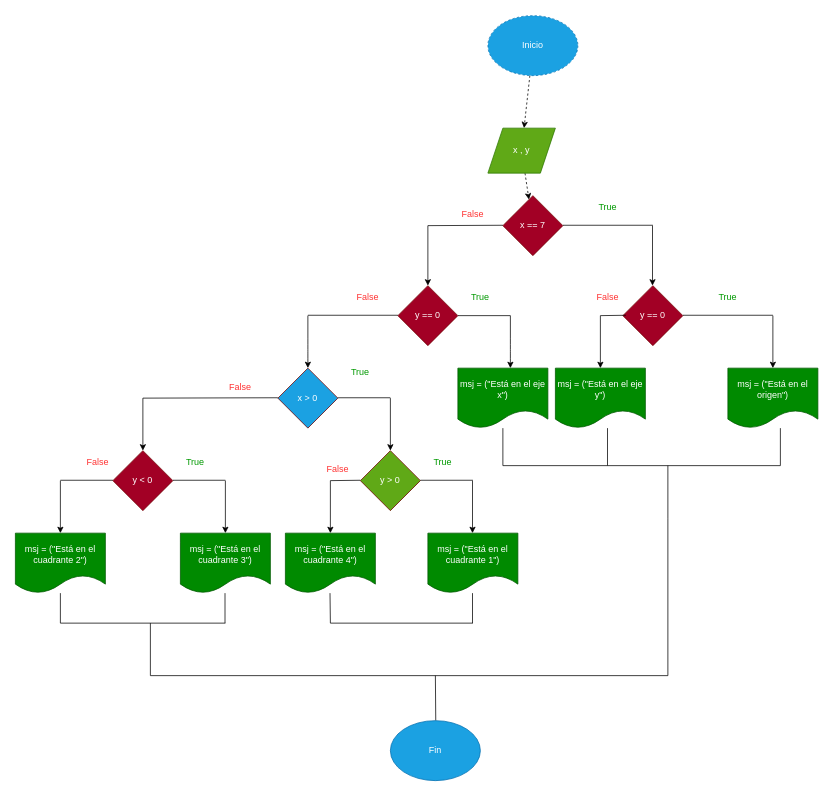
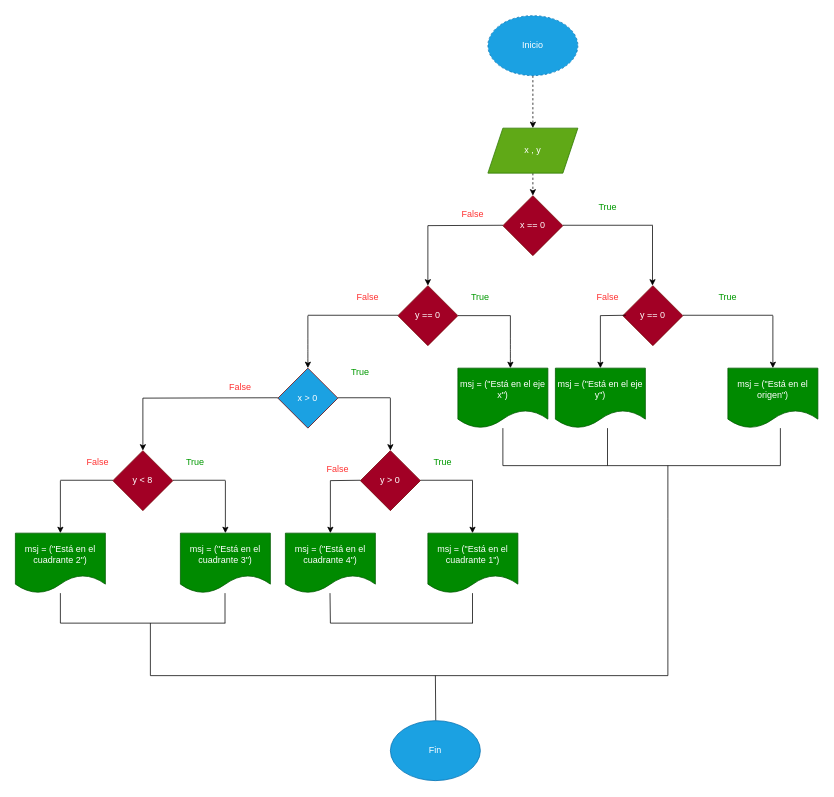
(522, 150) -> (533, 150)
(533, 225) -> (533, 225)
(143, 480) -> (143, 480)
(390, 480) -> (390, 480)
